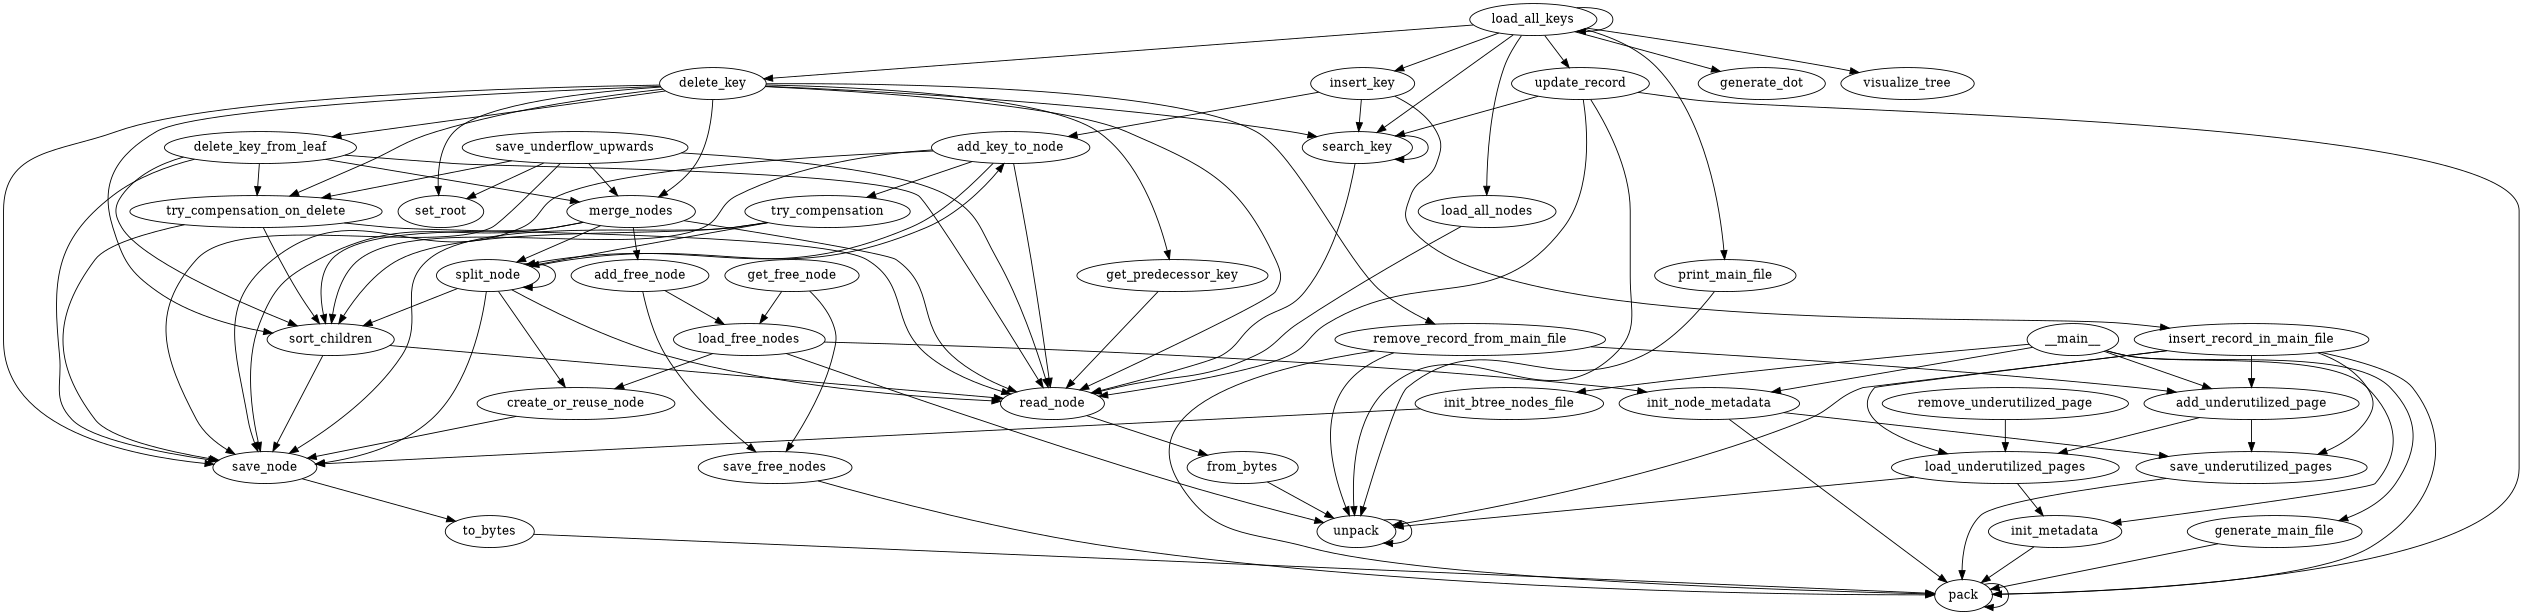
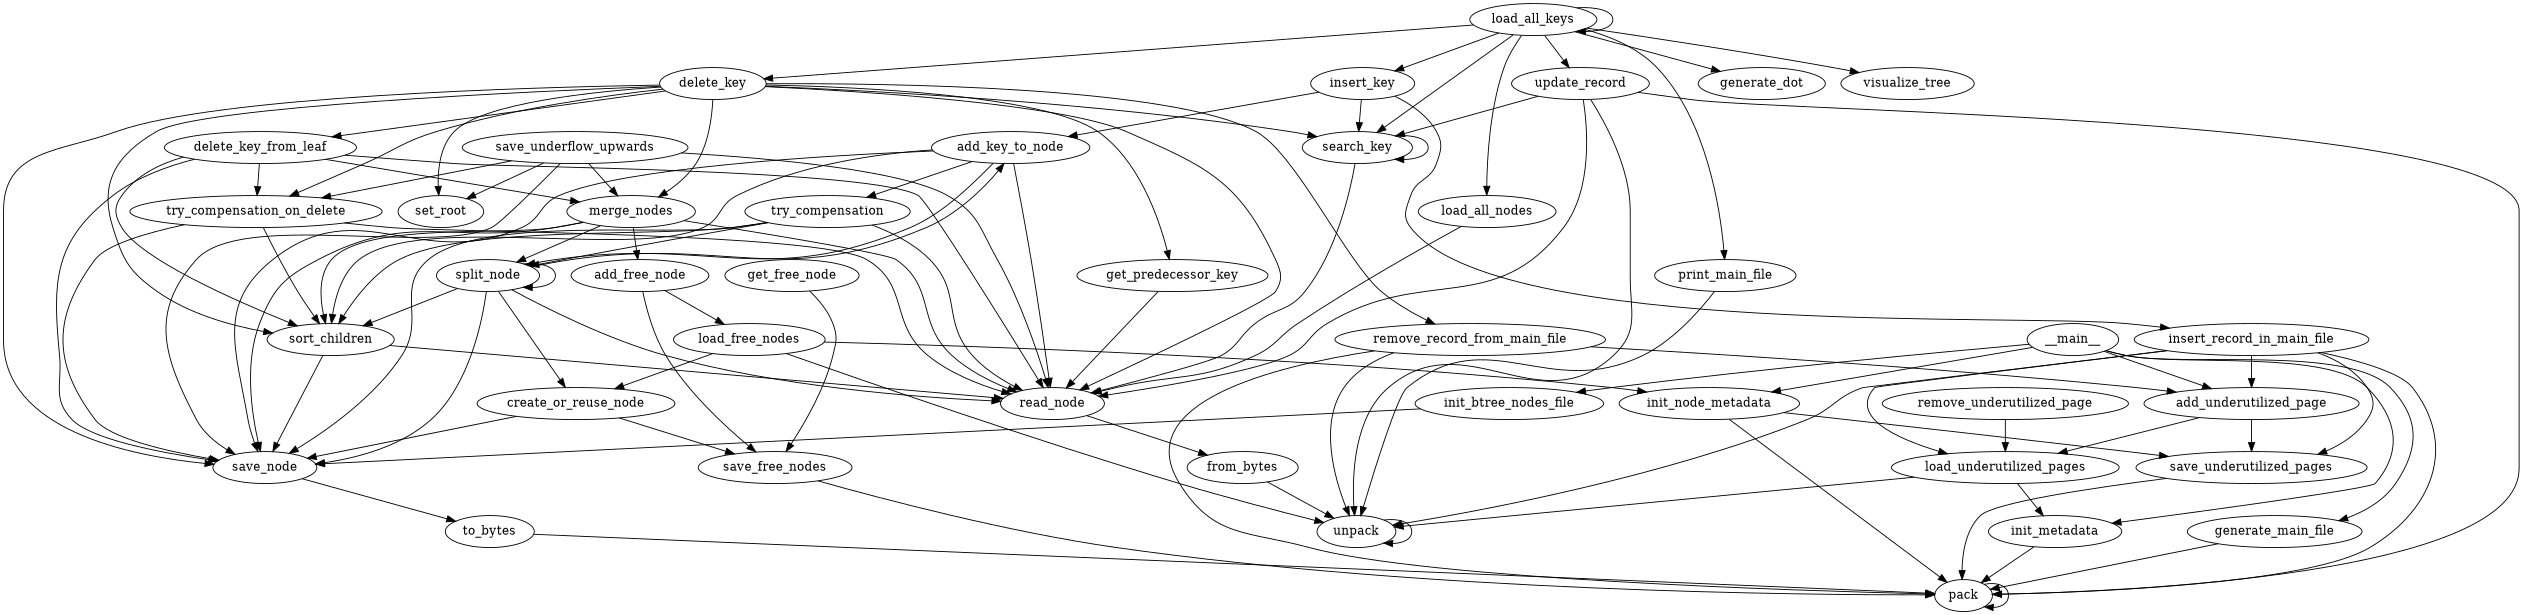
none -> (950, 300)
(773, 304) -> none
none -> (673, 435)
